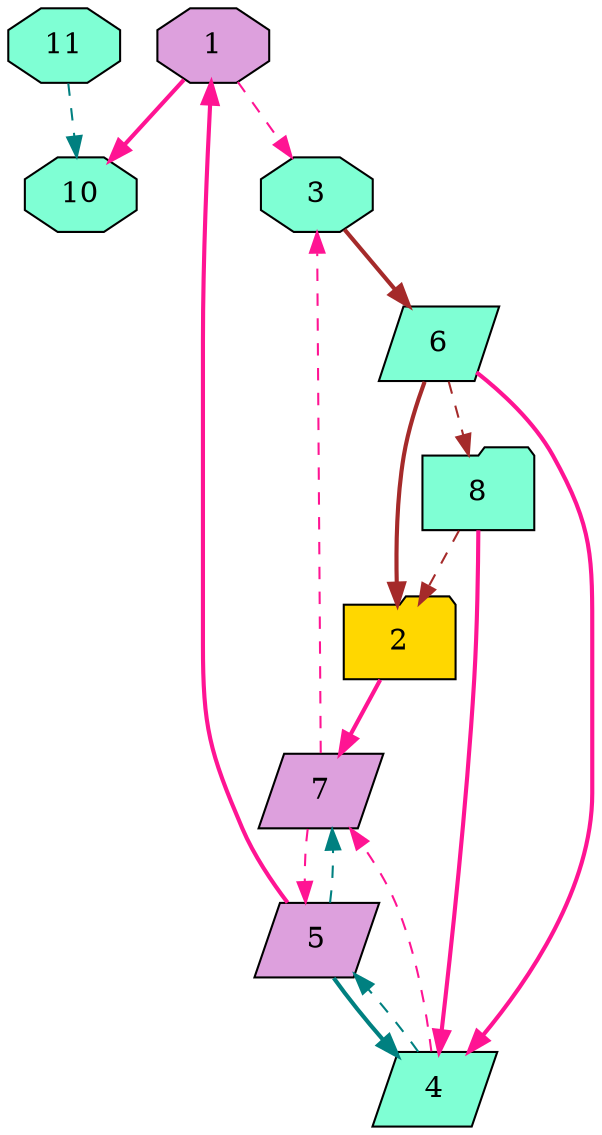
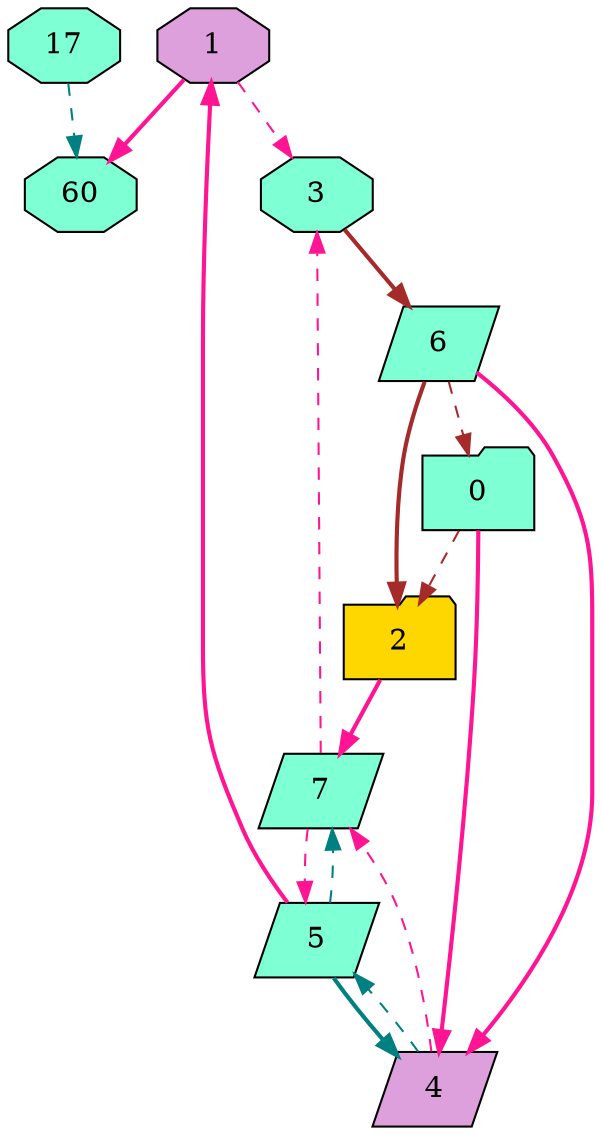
(64, 46) -> (64, 46)
(81, 195) -> (81, 195)
(478, 493) -> (478, 493)
(321, 791) -> (321, 791)
(317, 940) -> (317, 940)
(435, 1089) -> (435, 1089)
